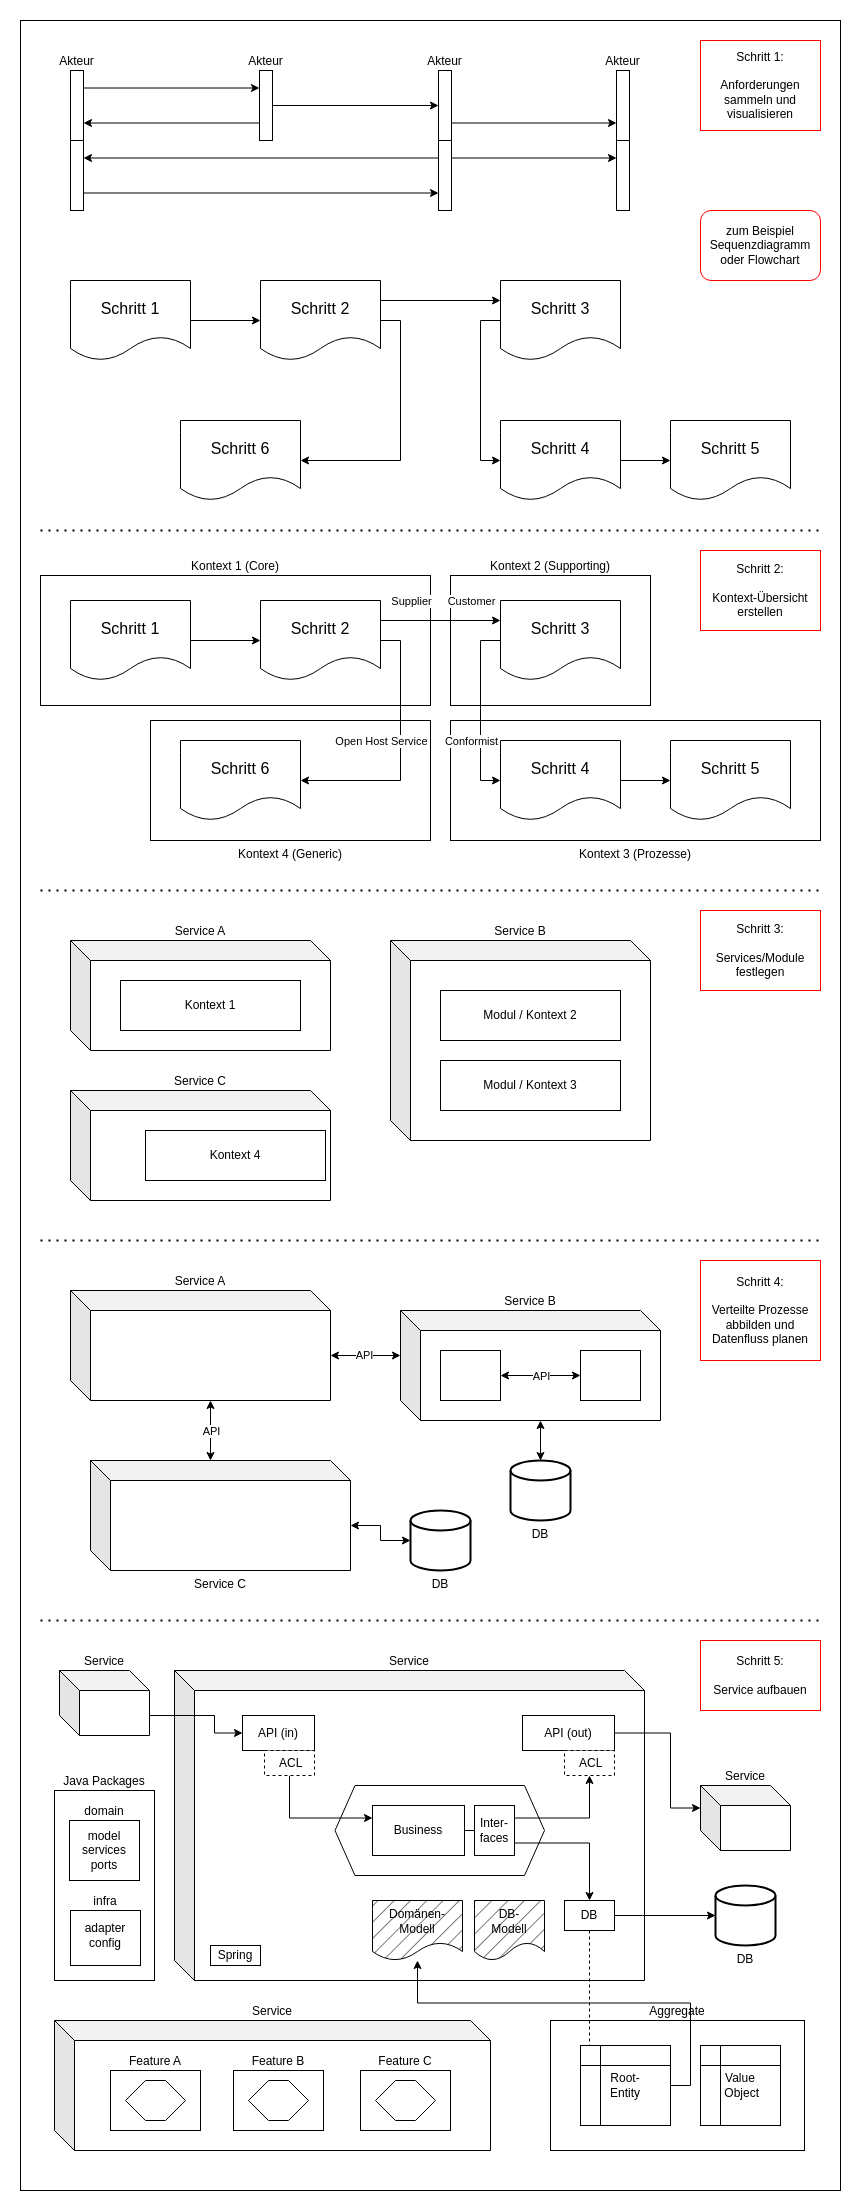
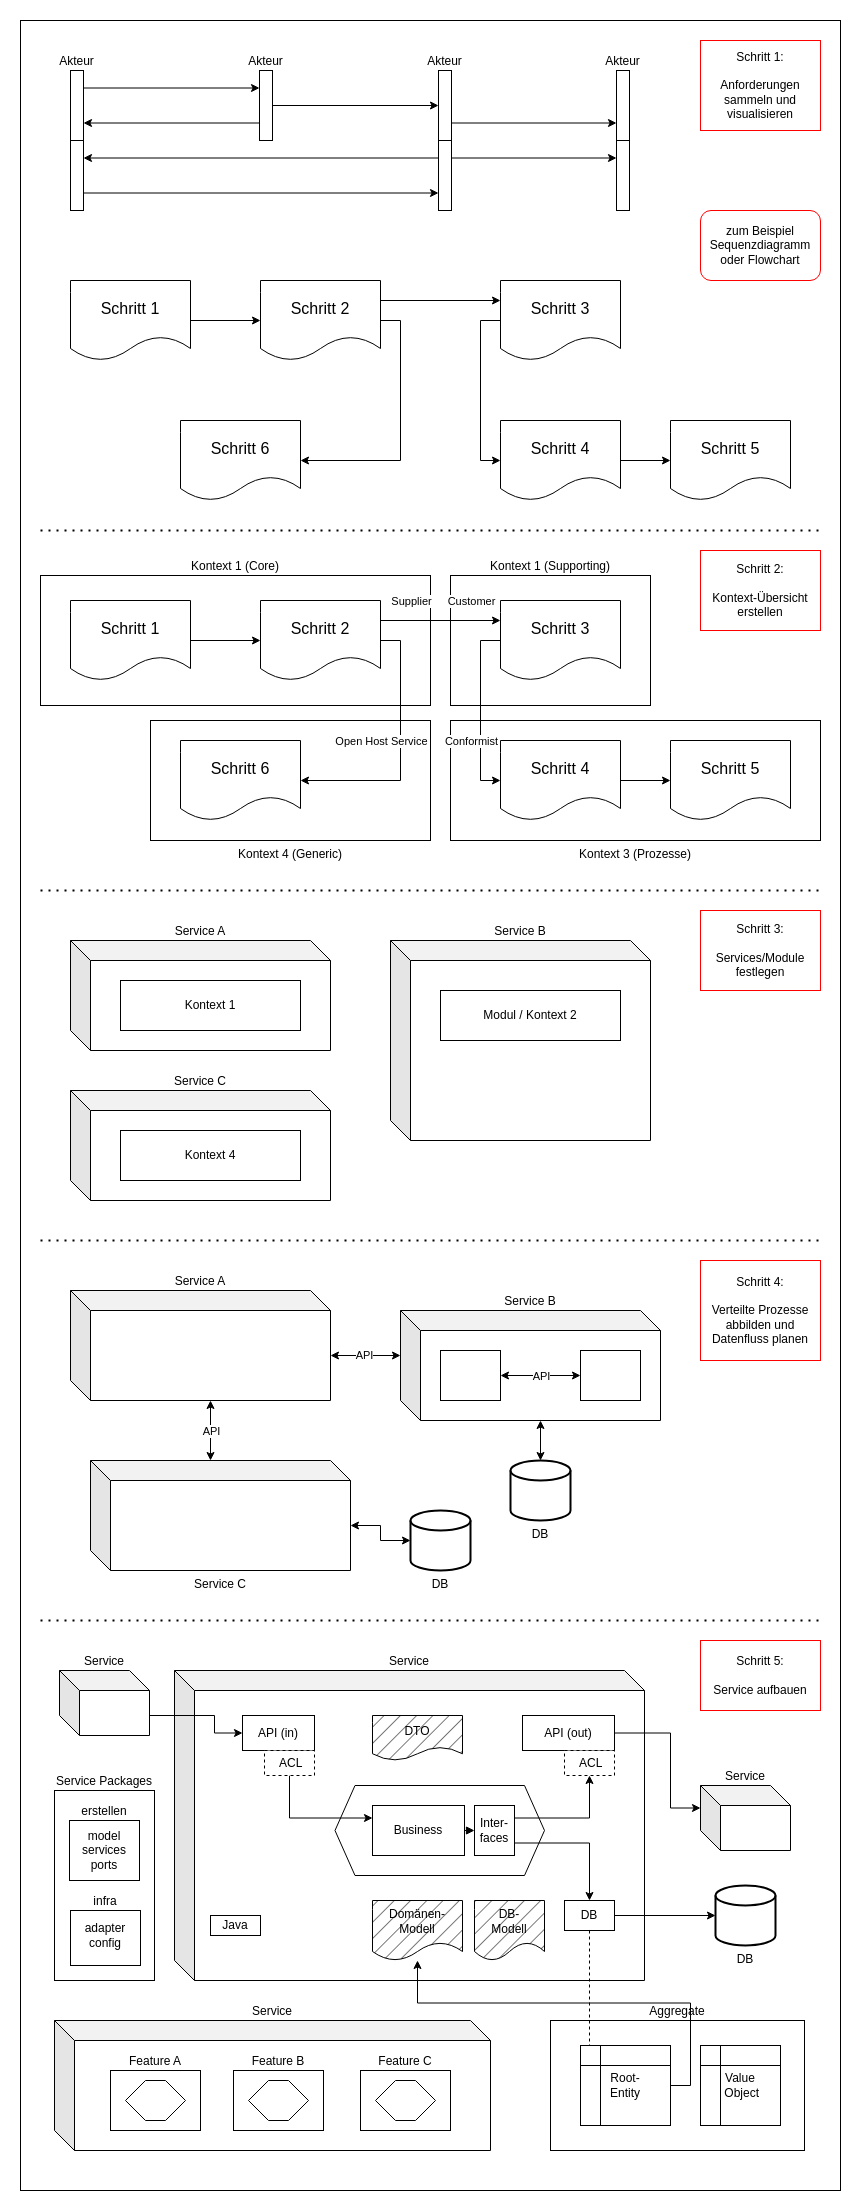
(551, 565) -> (551, 565)
(531, 1086) -> none
(236, 1156) -> (211, 1156)
none -> (418, 1738)
(105, 1780) -> (105, 1773)
(105, 1810) -> (105, 1810)
(469, 1831) -> (465, 1831)
none -> (236, 1926)
(236, 1956) -> none
